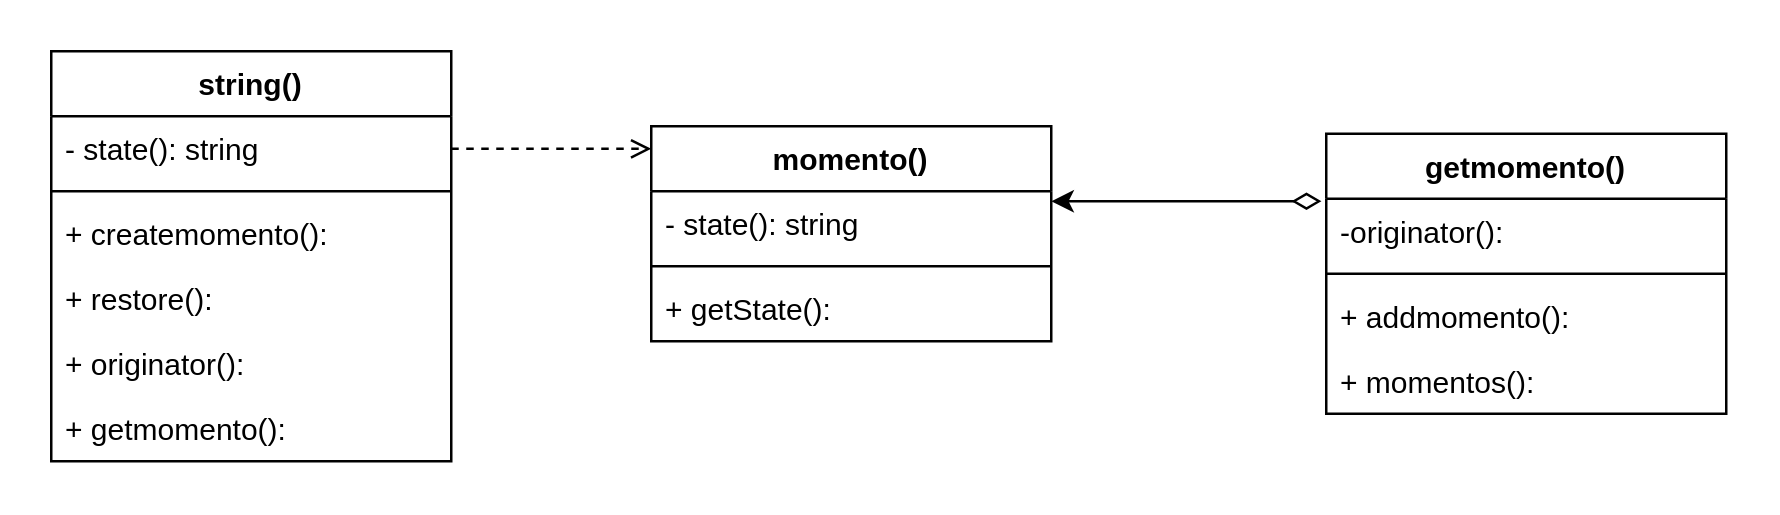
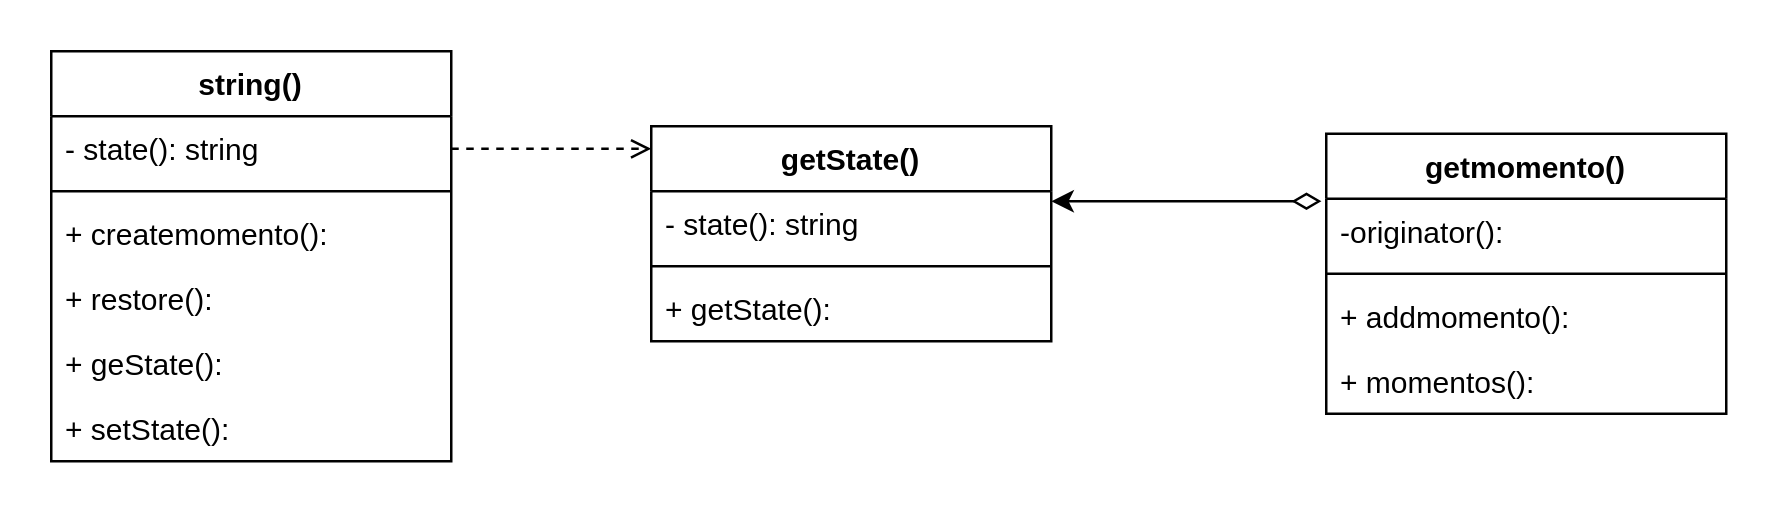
(851, 162) -> (851, 162)
(177, 367) -> (159, 367)
(184, 432) -> (168, 432)
